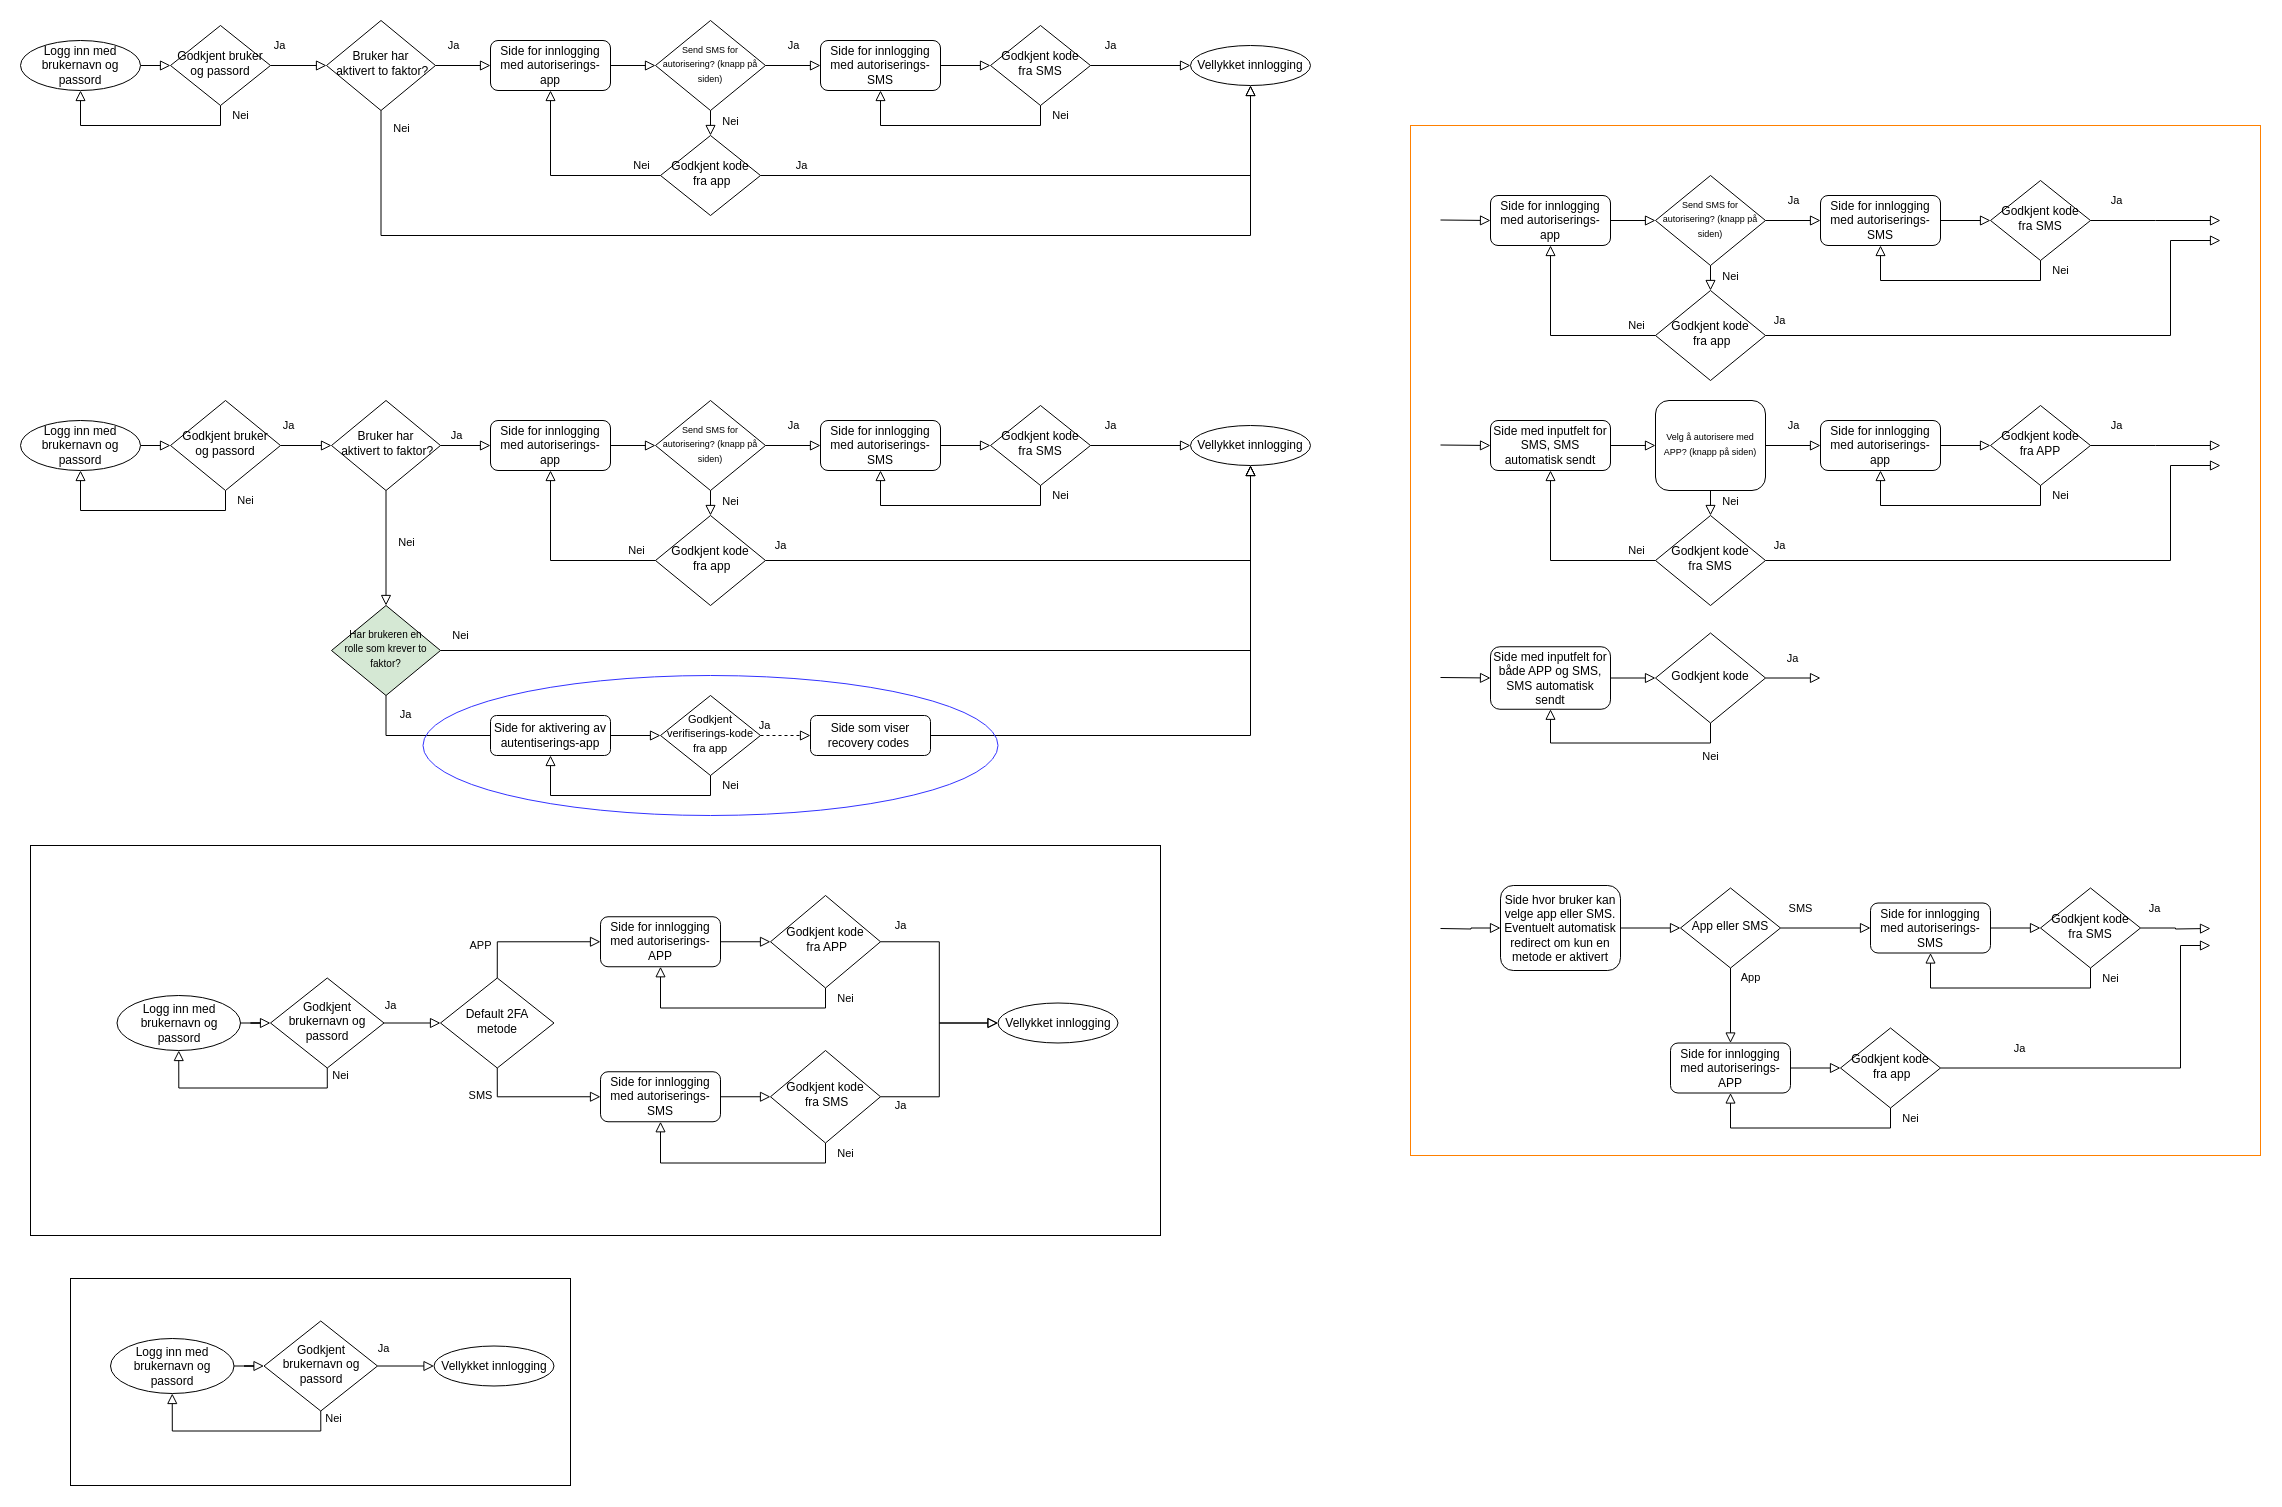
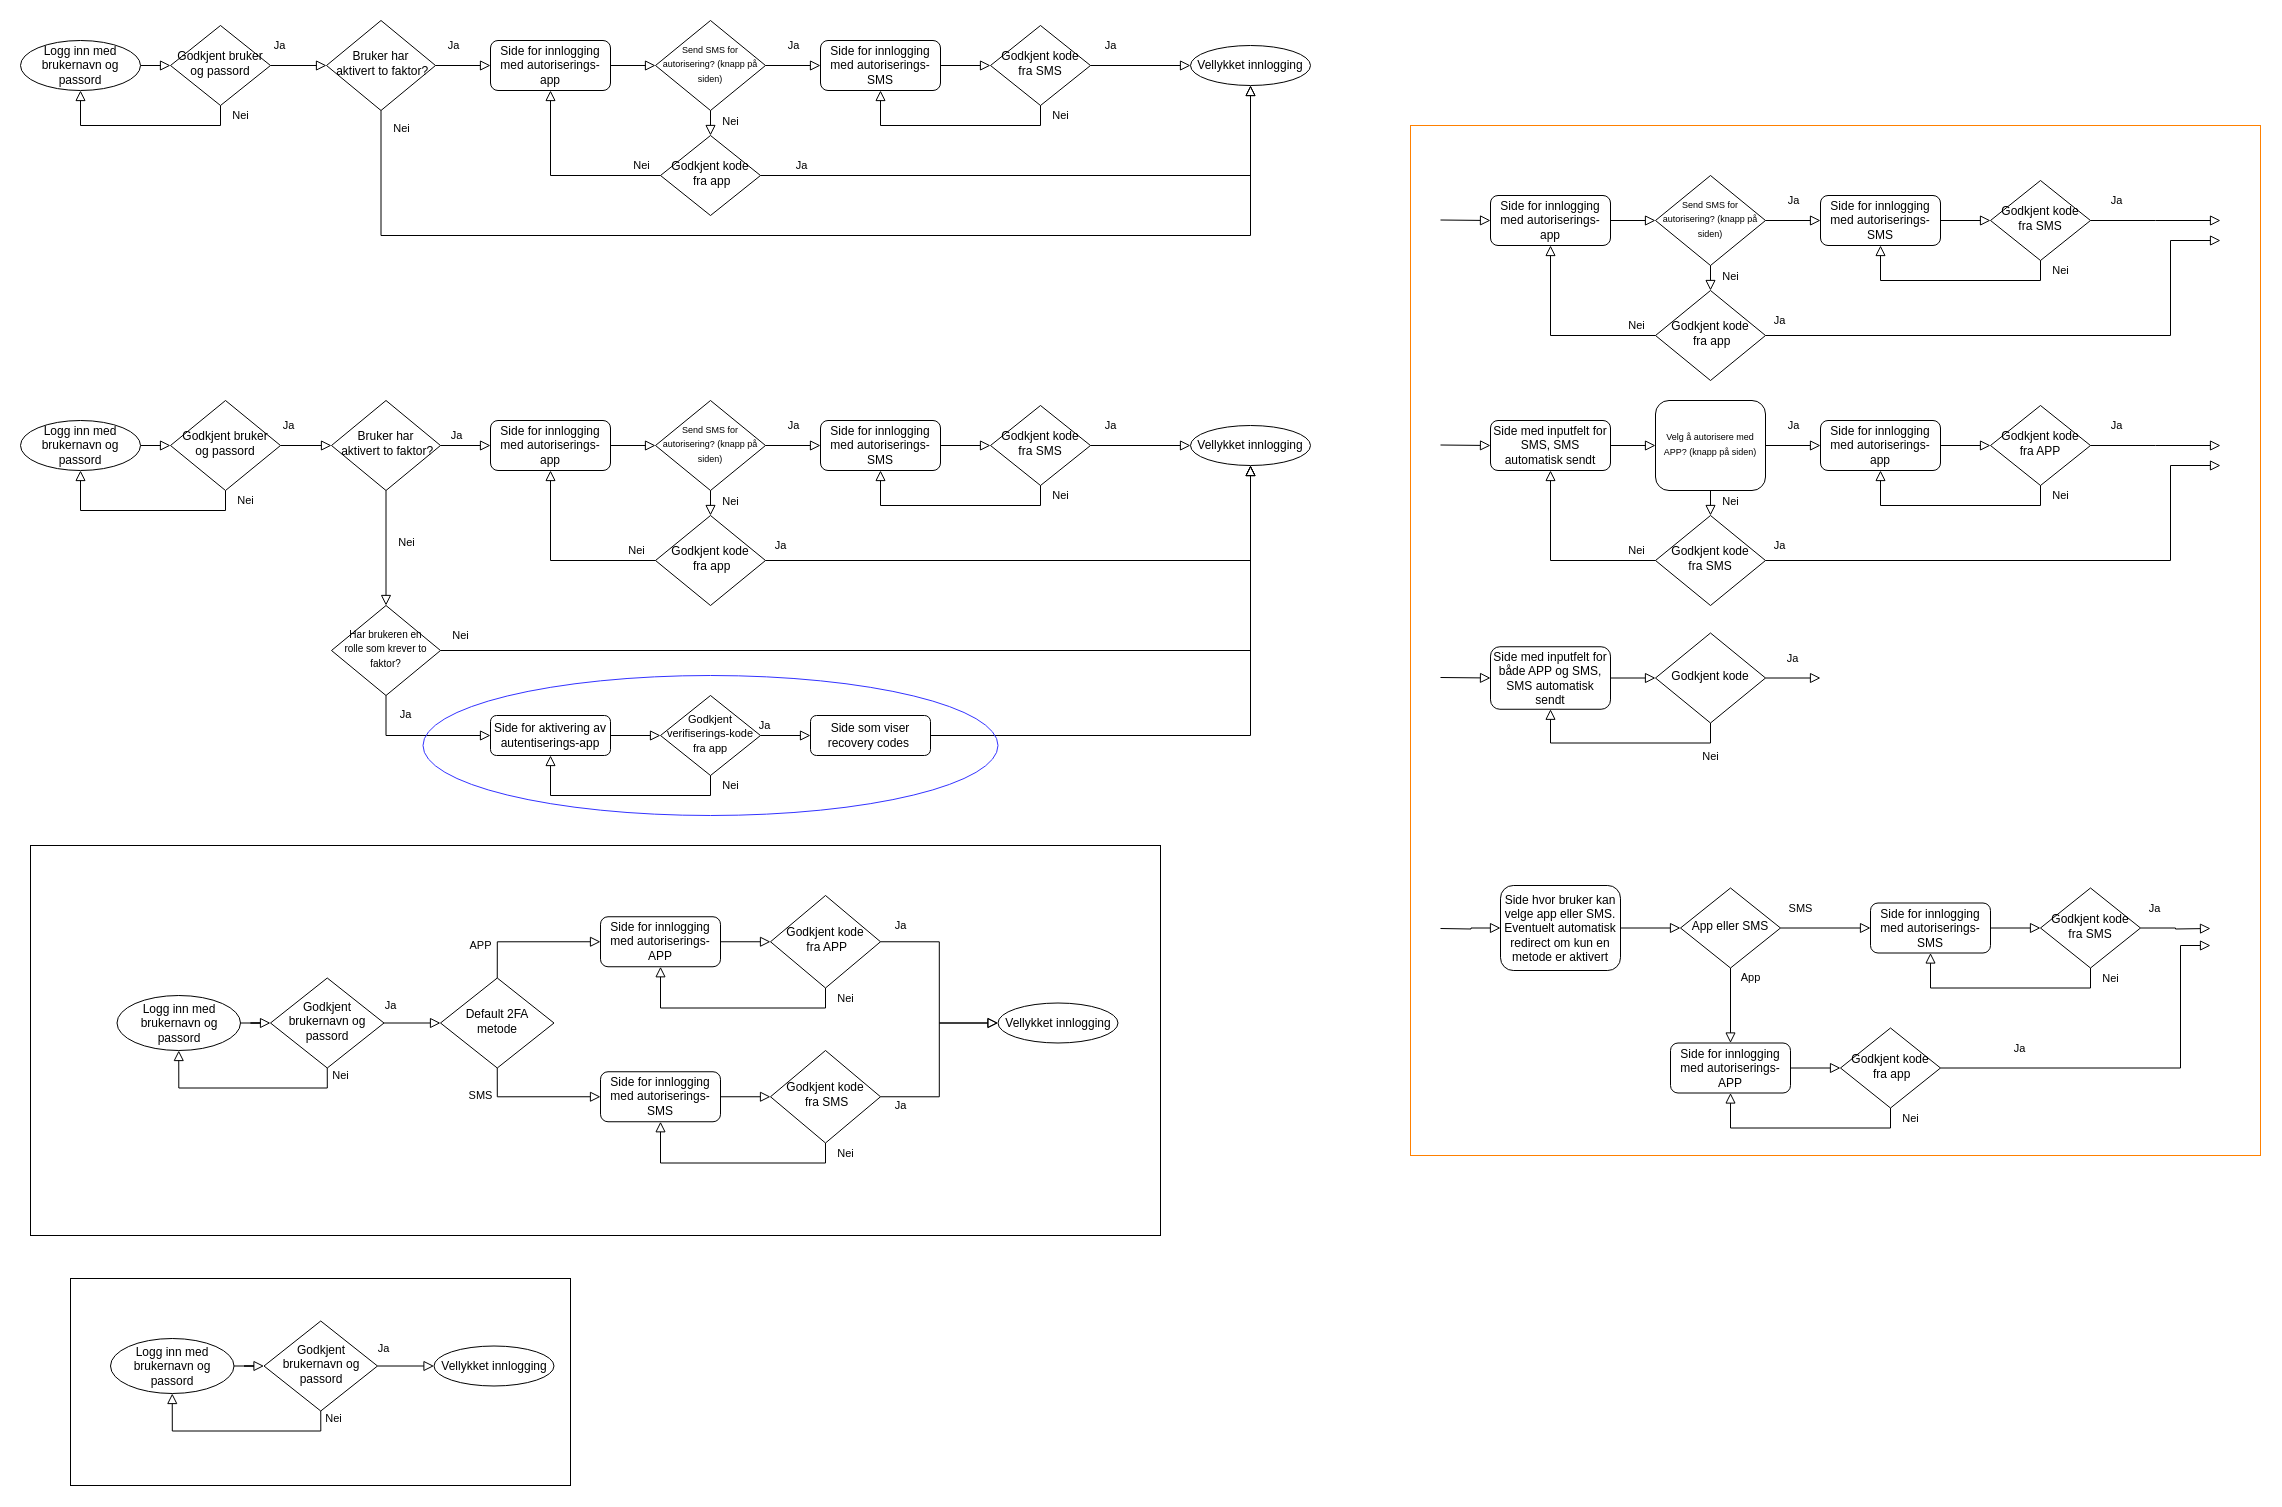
(386, 651) -> (386, 651)
(483, 736) -> (479, 736)
(780, 736) -> (780, 736)
